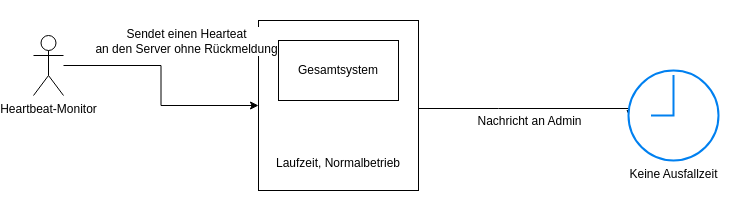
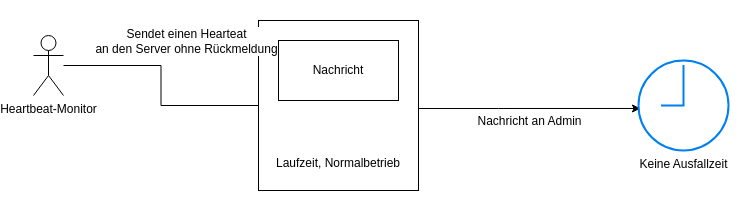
(339, 71) -> (339, 71)
(250, 106) -> (252, 106)
(674, 116) -> (684, 106)
